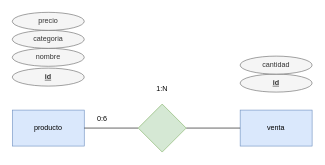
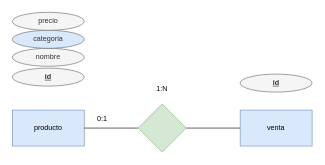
(48, 39) -> (48, 39)
(276, 65) -> none
(102, 119) -> (102, 119)
